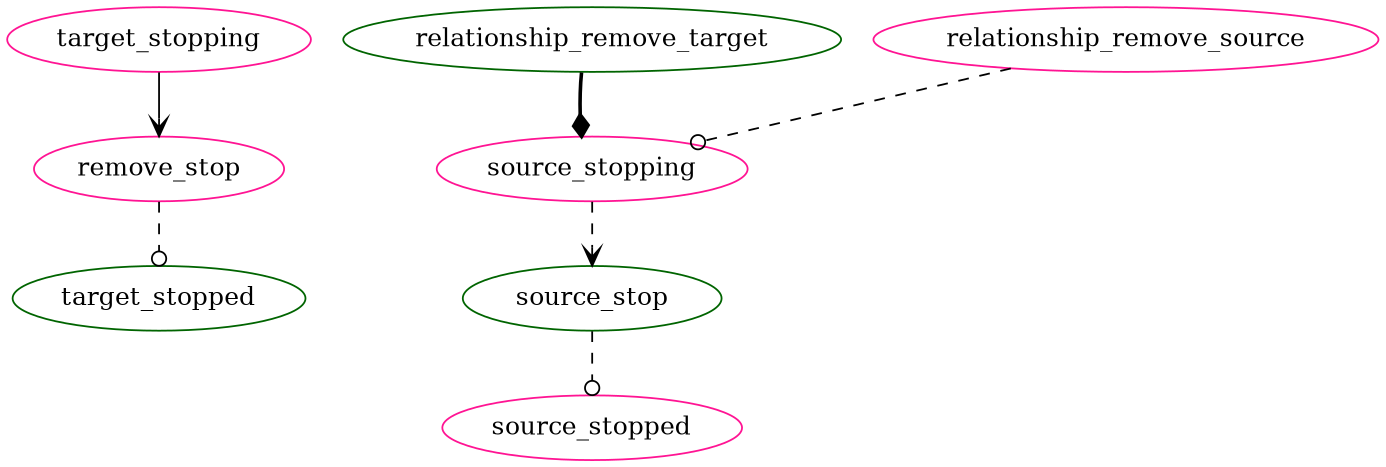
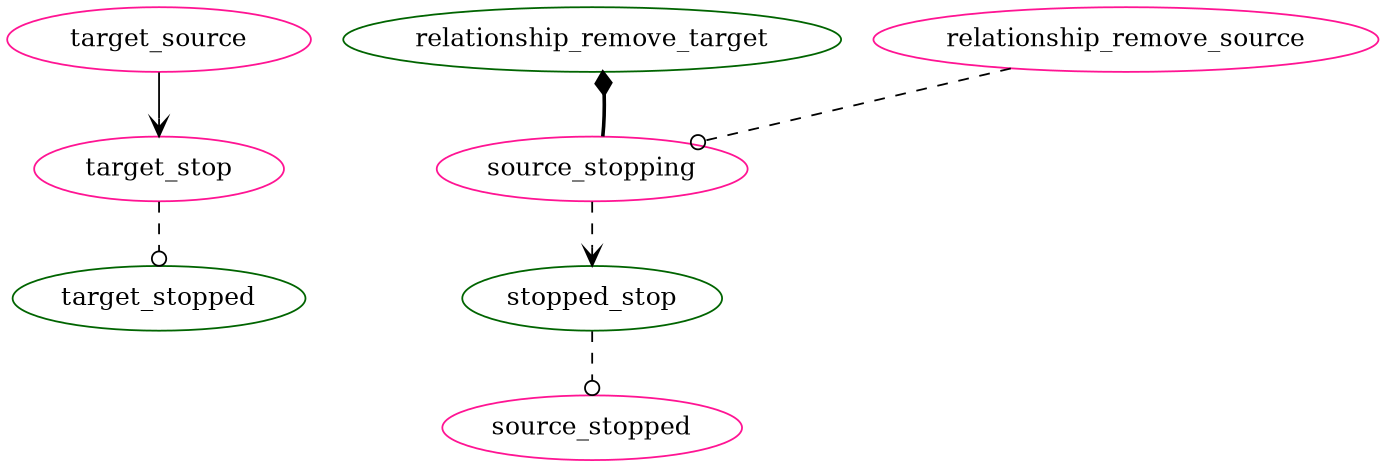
(159, 40) -> (159, 40)
(580, 94) -> (604, 115)
(159, 169) -> (159, 169)
(592, 298) -> (592, 298)
